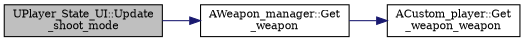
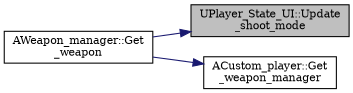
(176, 21) -> (167, 35)
(454, 21) -> (270, 73)
